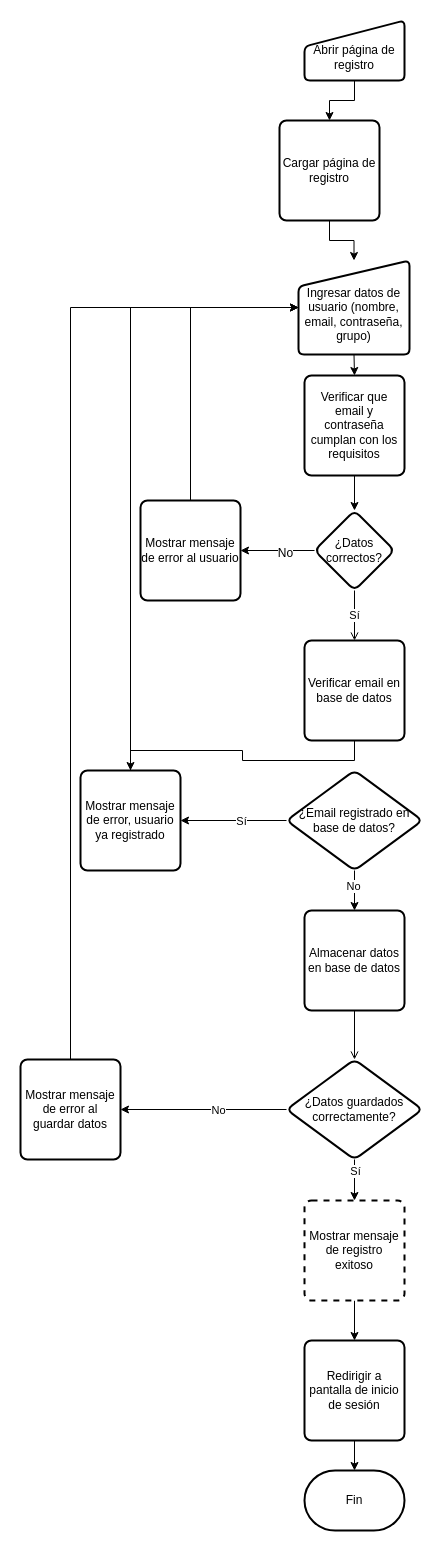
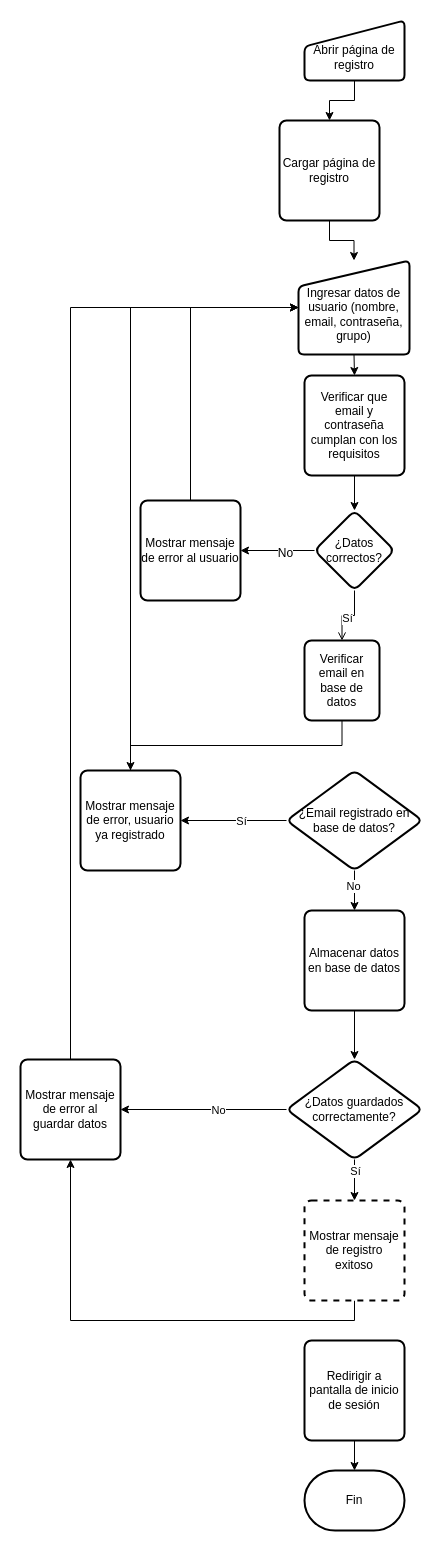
(355, 691) -> (342, 681)
(355, 1053) -> (355, 1051)
(355, 1326) -> (138, 1321)
